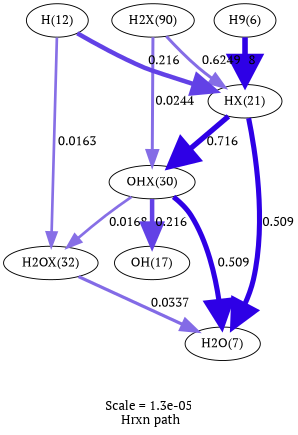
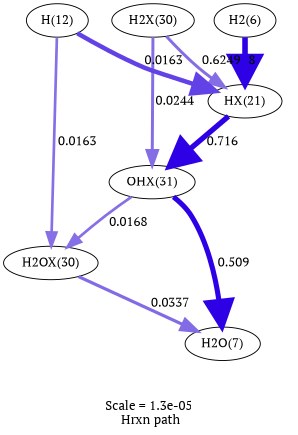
(153, 20) -> (153, 20)
(245, 20) -> (245, 20)
(162, 61) -> (162, 61)
(152, 182) -> (152, 182)
(259, 212) -> none
(51, 263) -> (51, 263)
(152, 263) -> none
